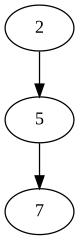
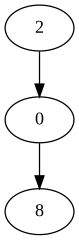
(40, 120) -> (40, 120)
(40, 212) -> (40, 212)
